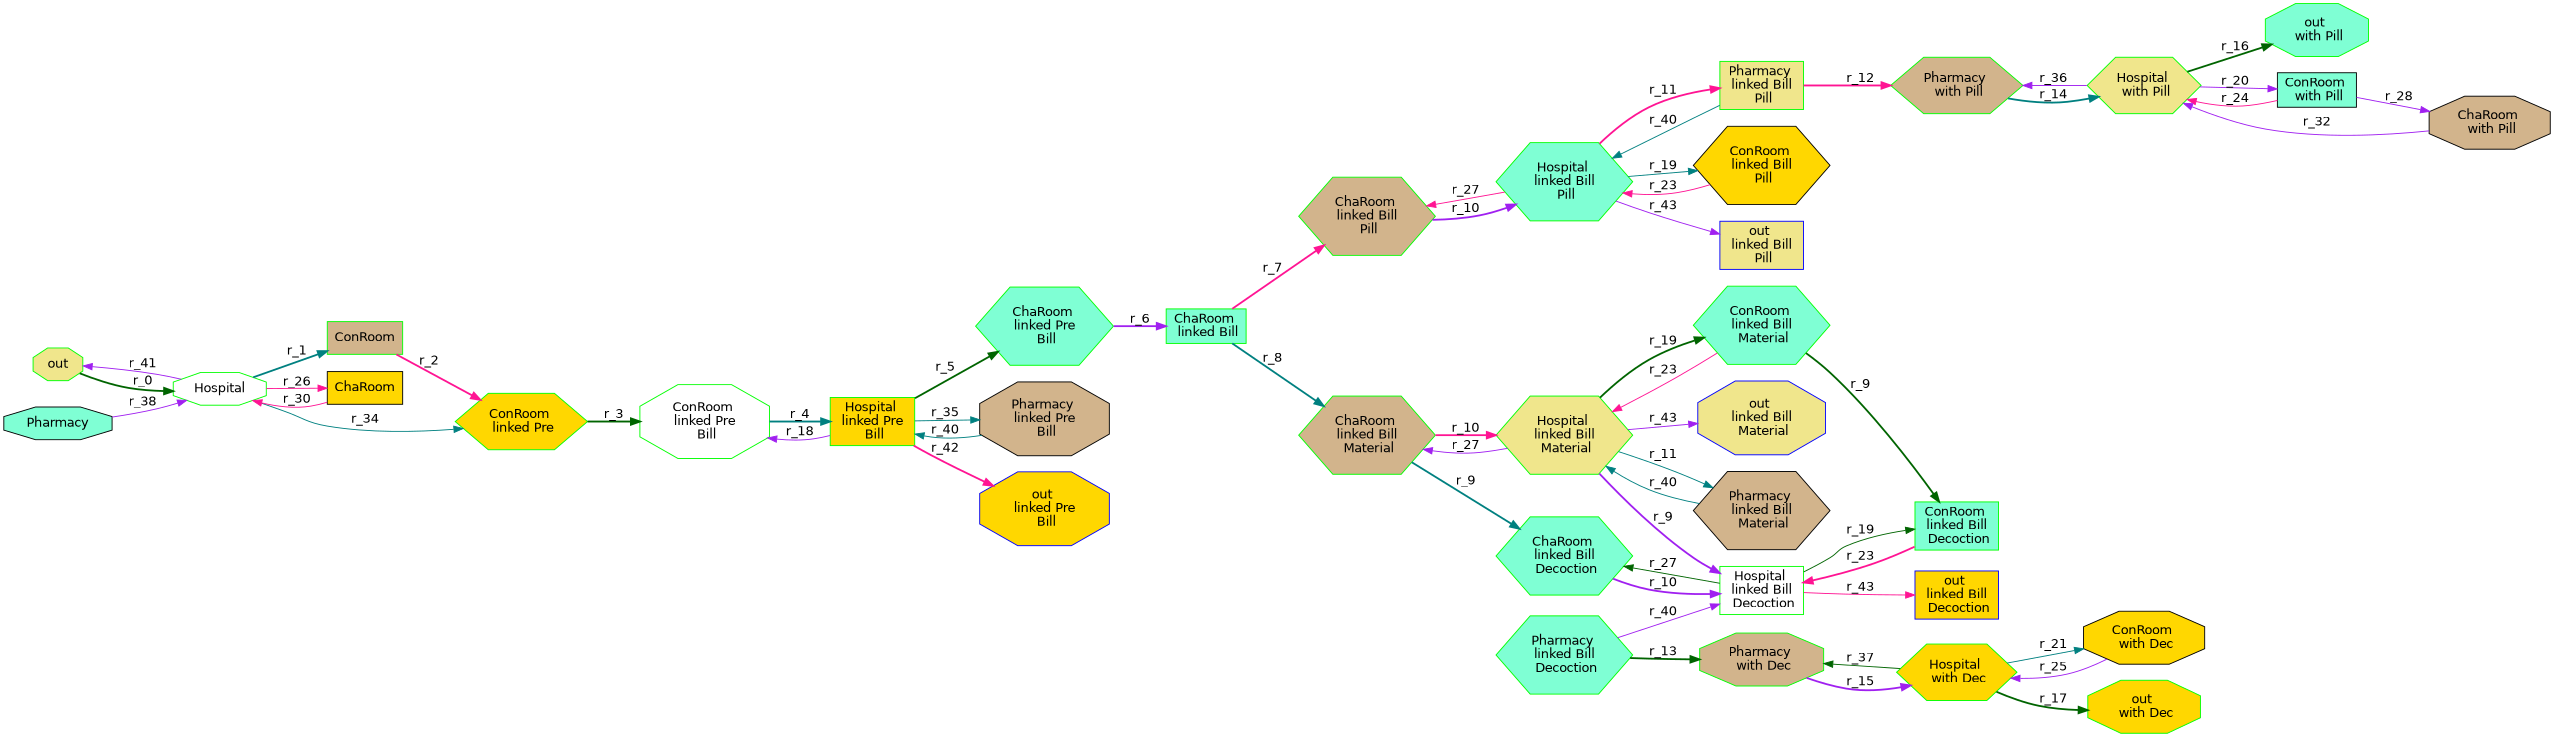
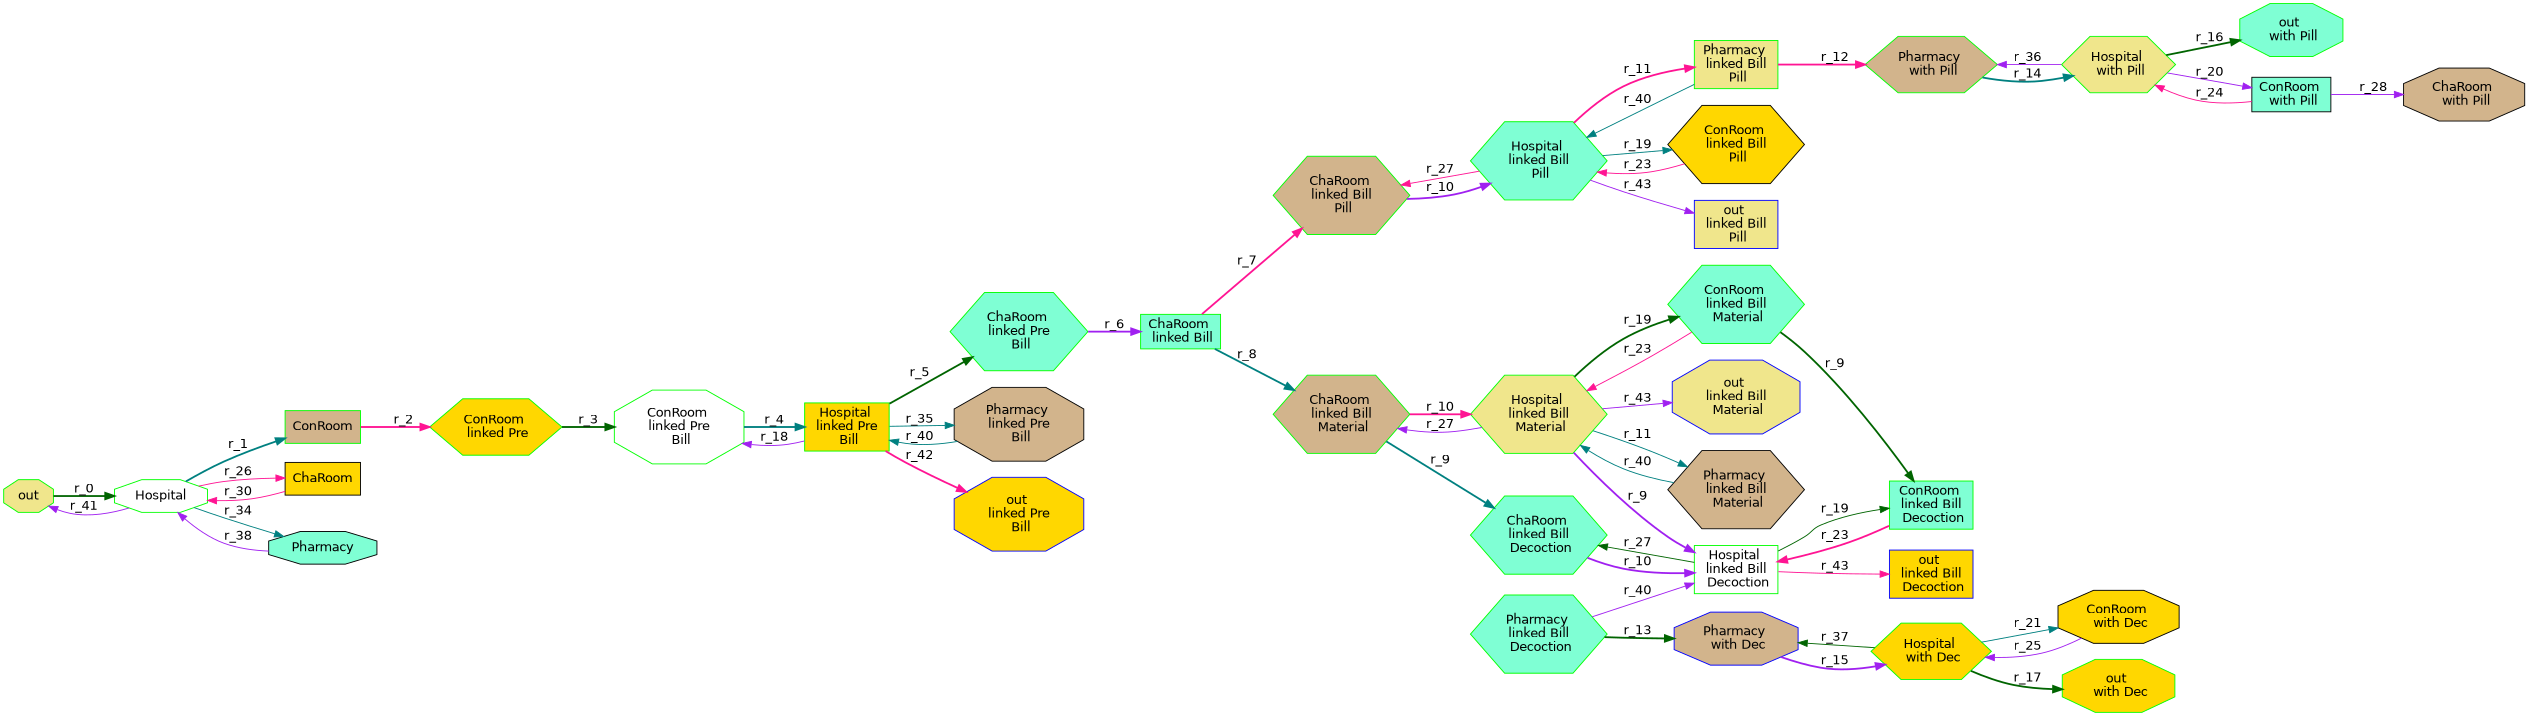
(2309, 134) -> none
(351, 429) -> (234, 521)
(1762, 660) -> (1736, 639)
